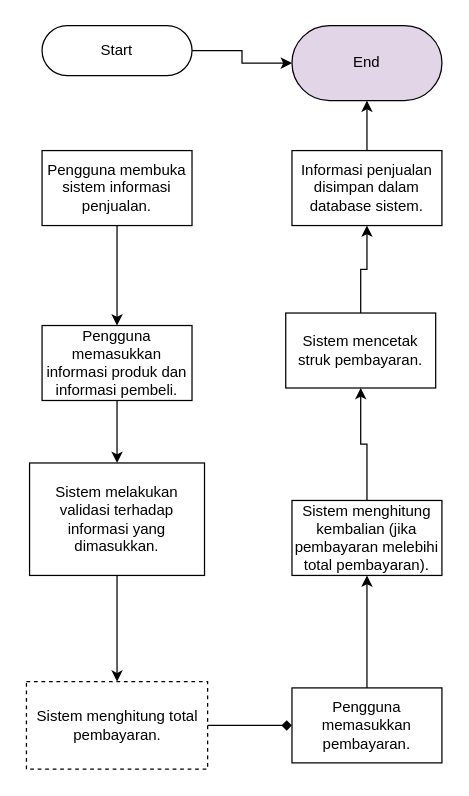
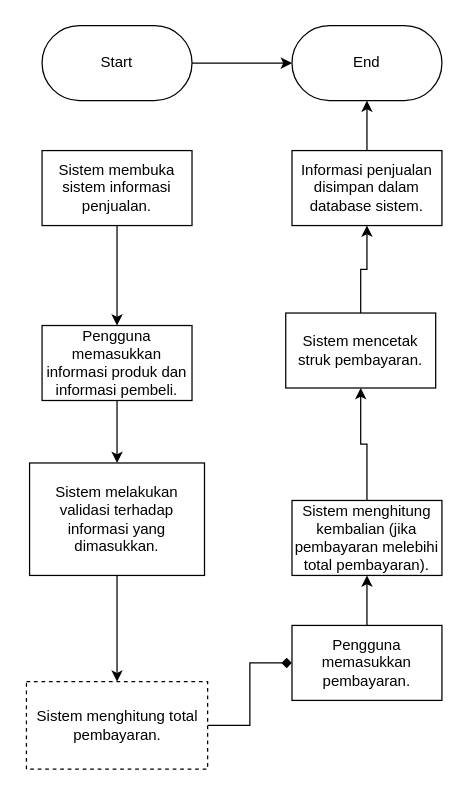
(117, 51) -> (117, 63)
(367, 63) -> (367, 63)
(117, 188) -> (117, 188)
(367, 726) -> (367, 663)
